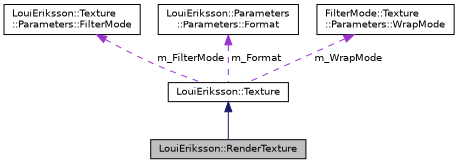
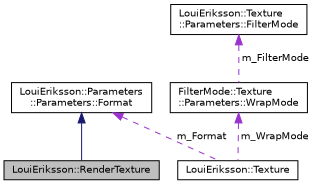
(153, 63) -> (239, 64)
(228, 126) -> (82, 142)
